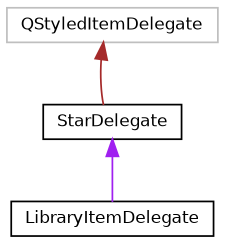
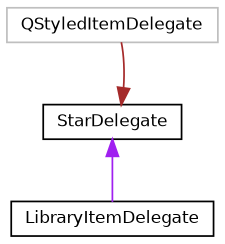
(101, 82) -> (124, 65)
